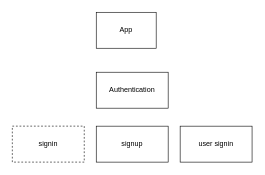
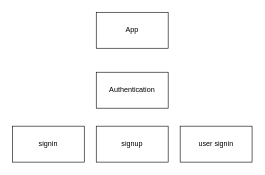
(126, 30) -> (132, 30)
(48, 144) -> (48, 144)
